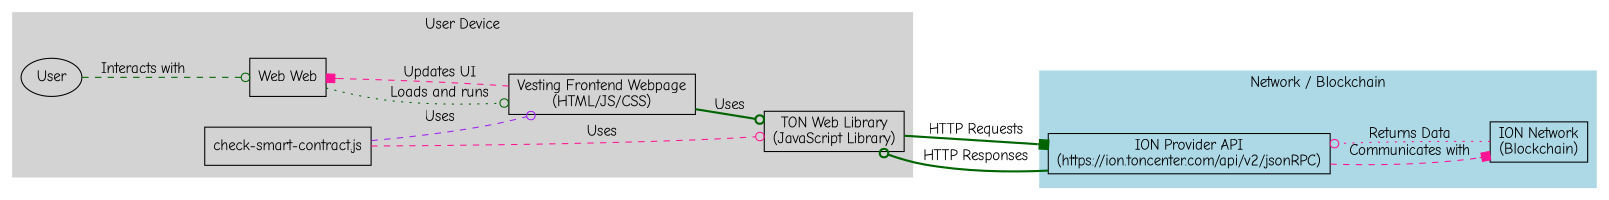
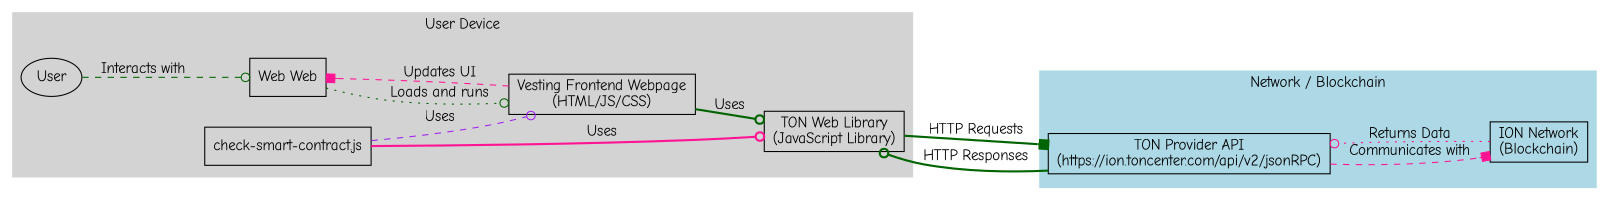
(563, 144) -> (563, 144)
(1189, 154) -> (1189, 154)
